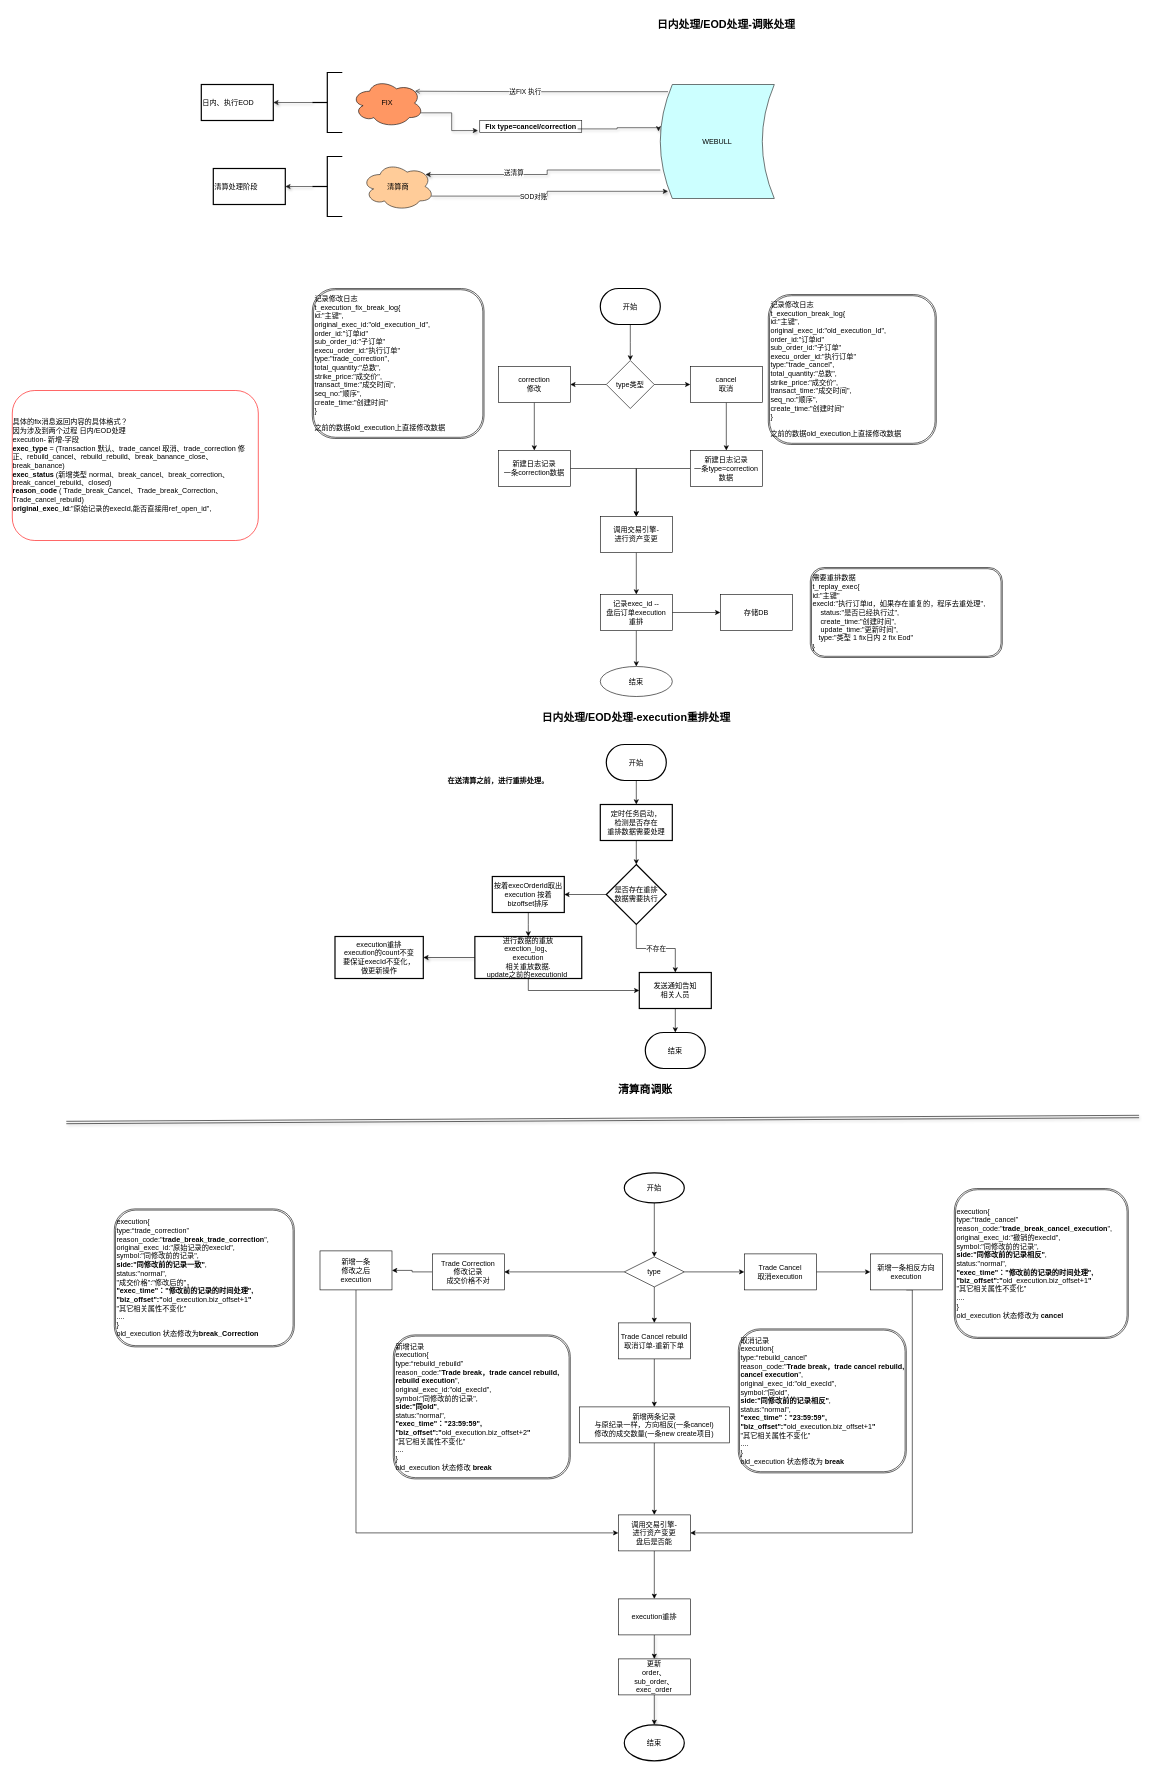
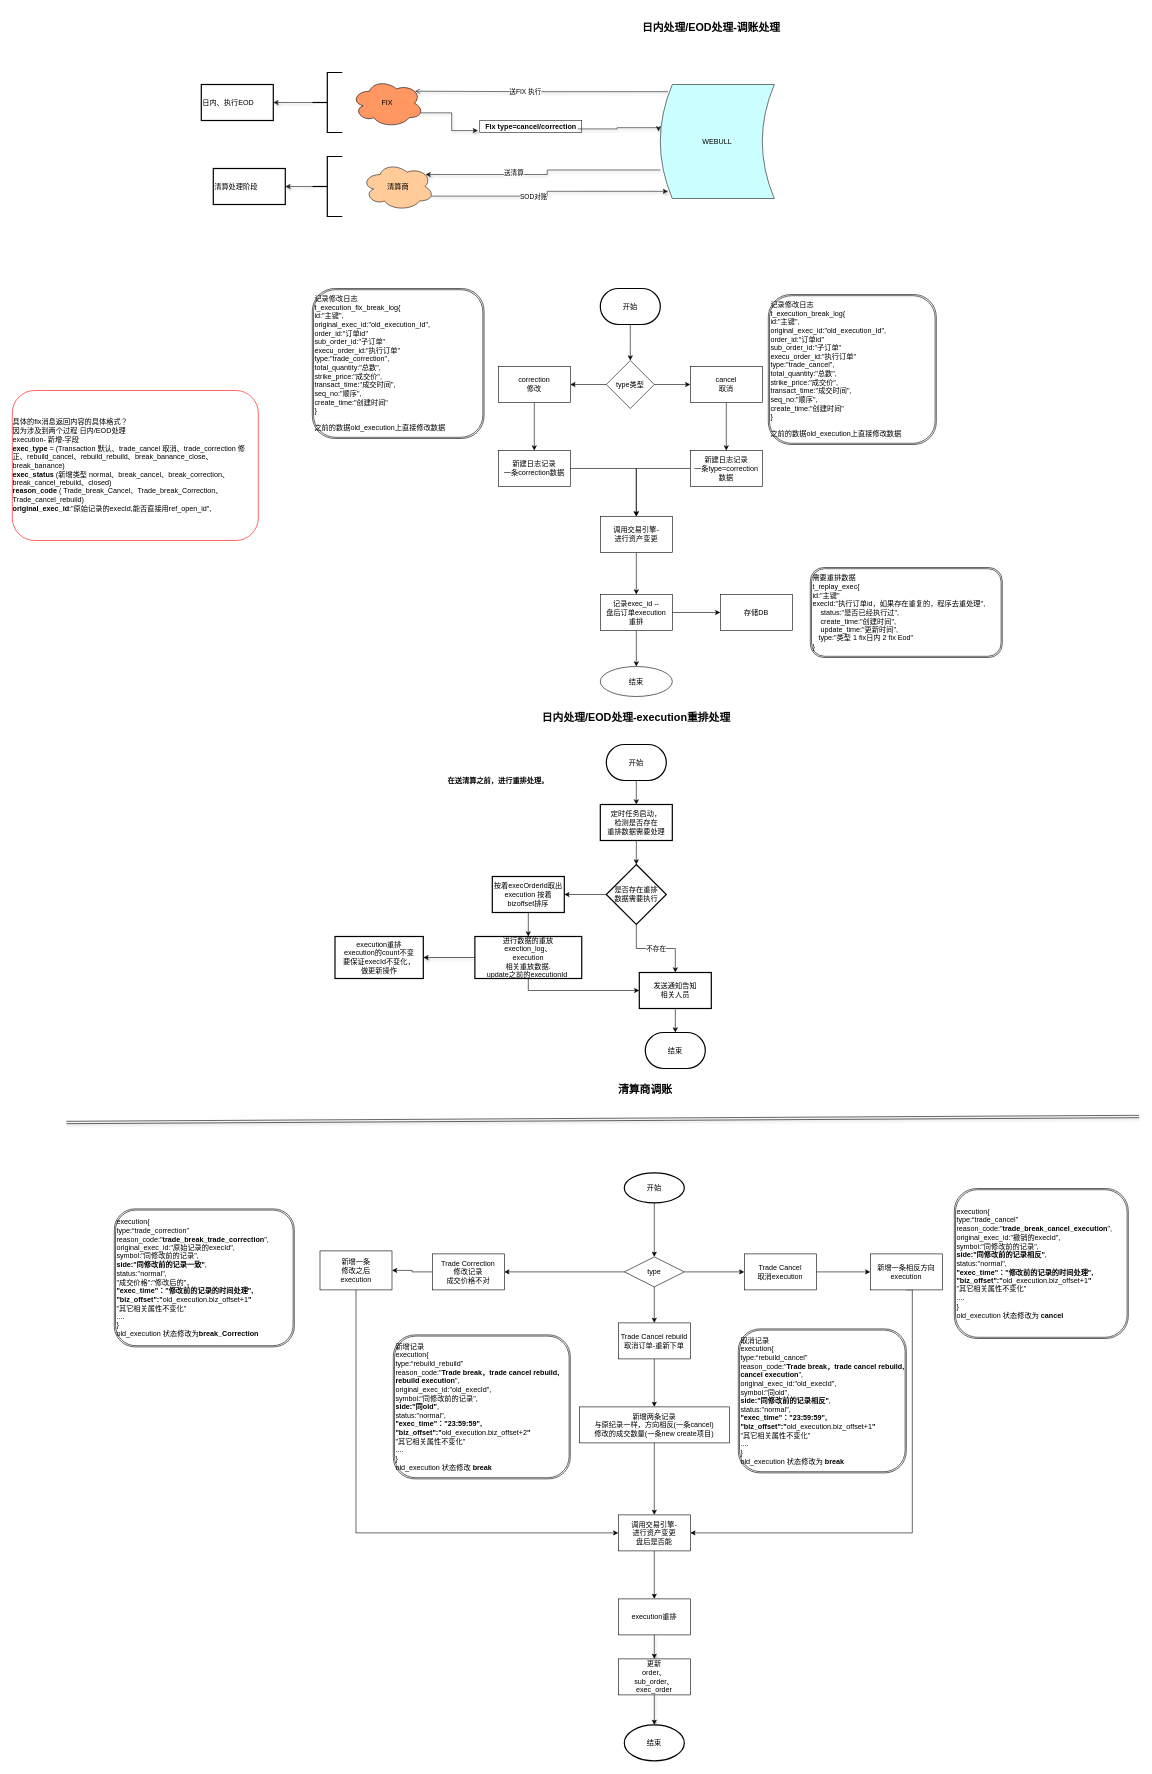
(726, 24) -> (711, 27)
